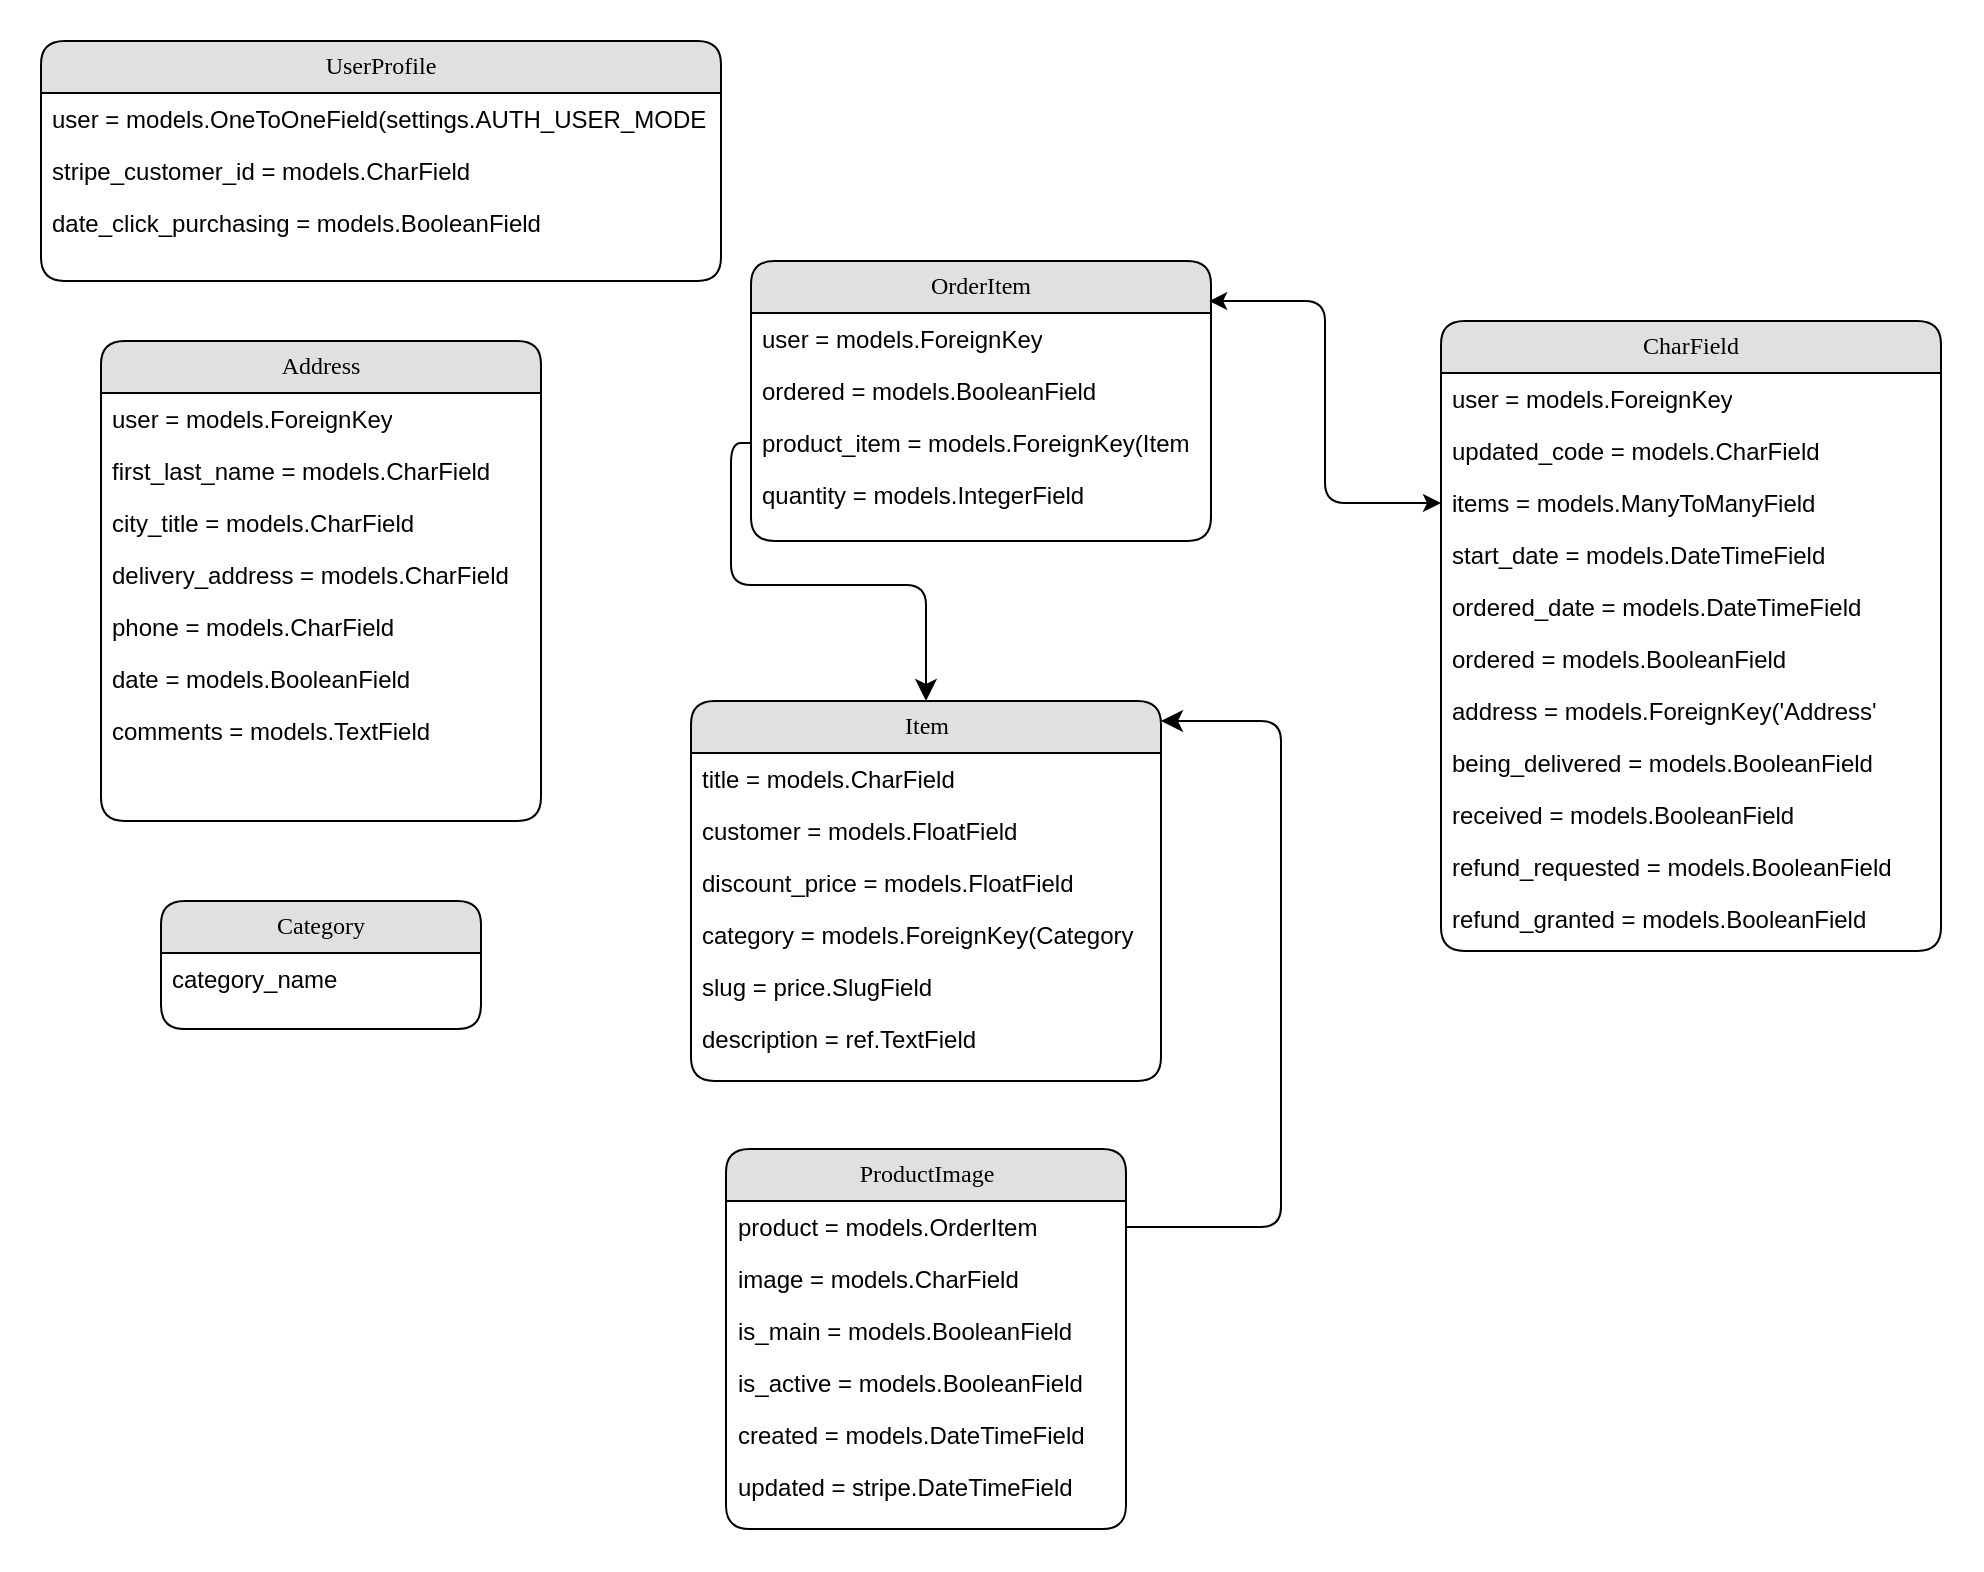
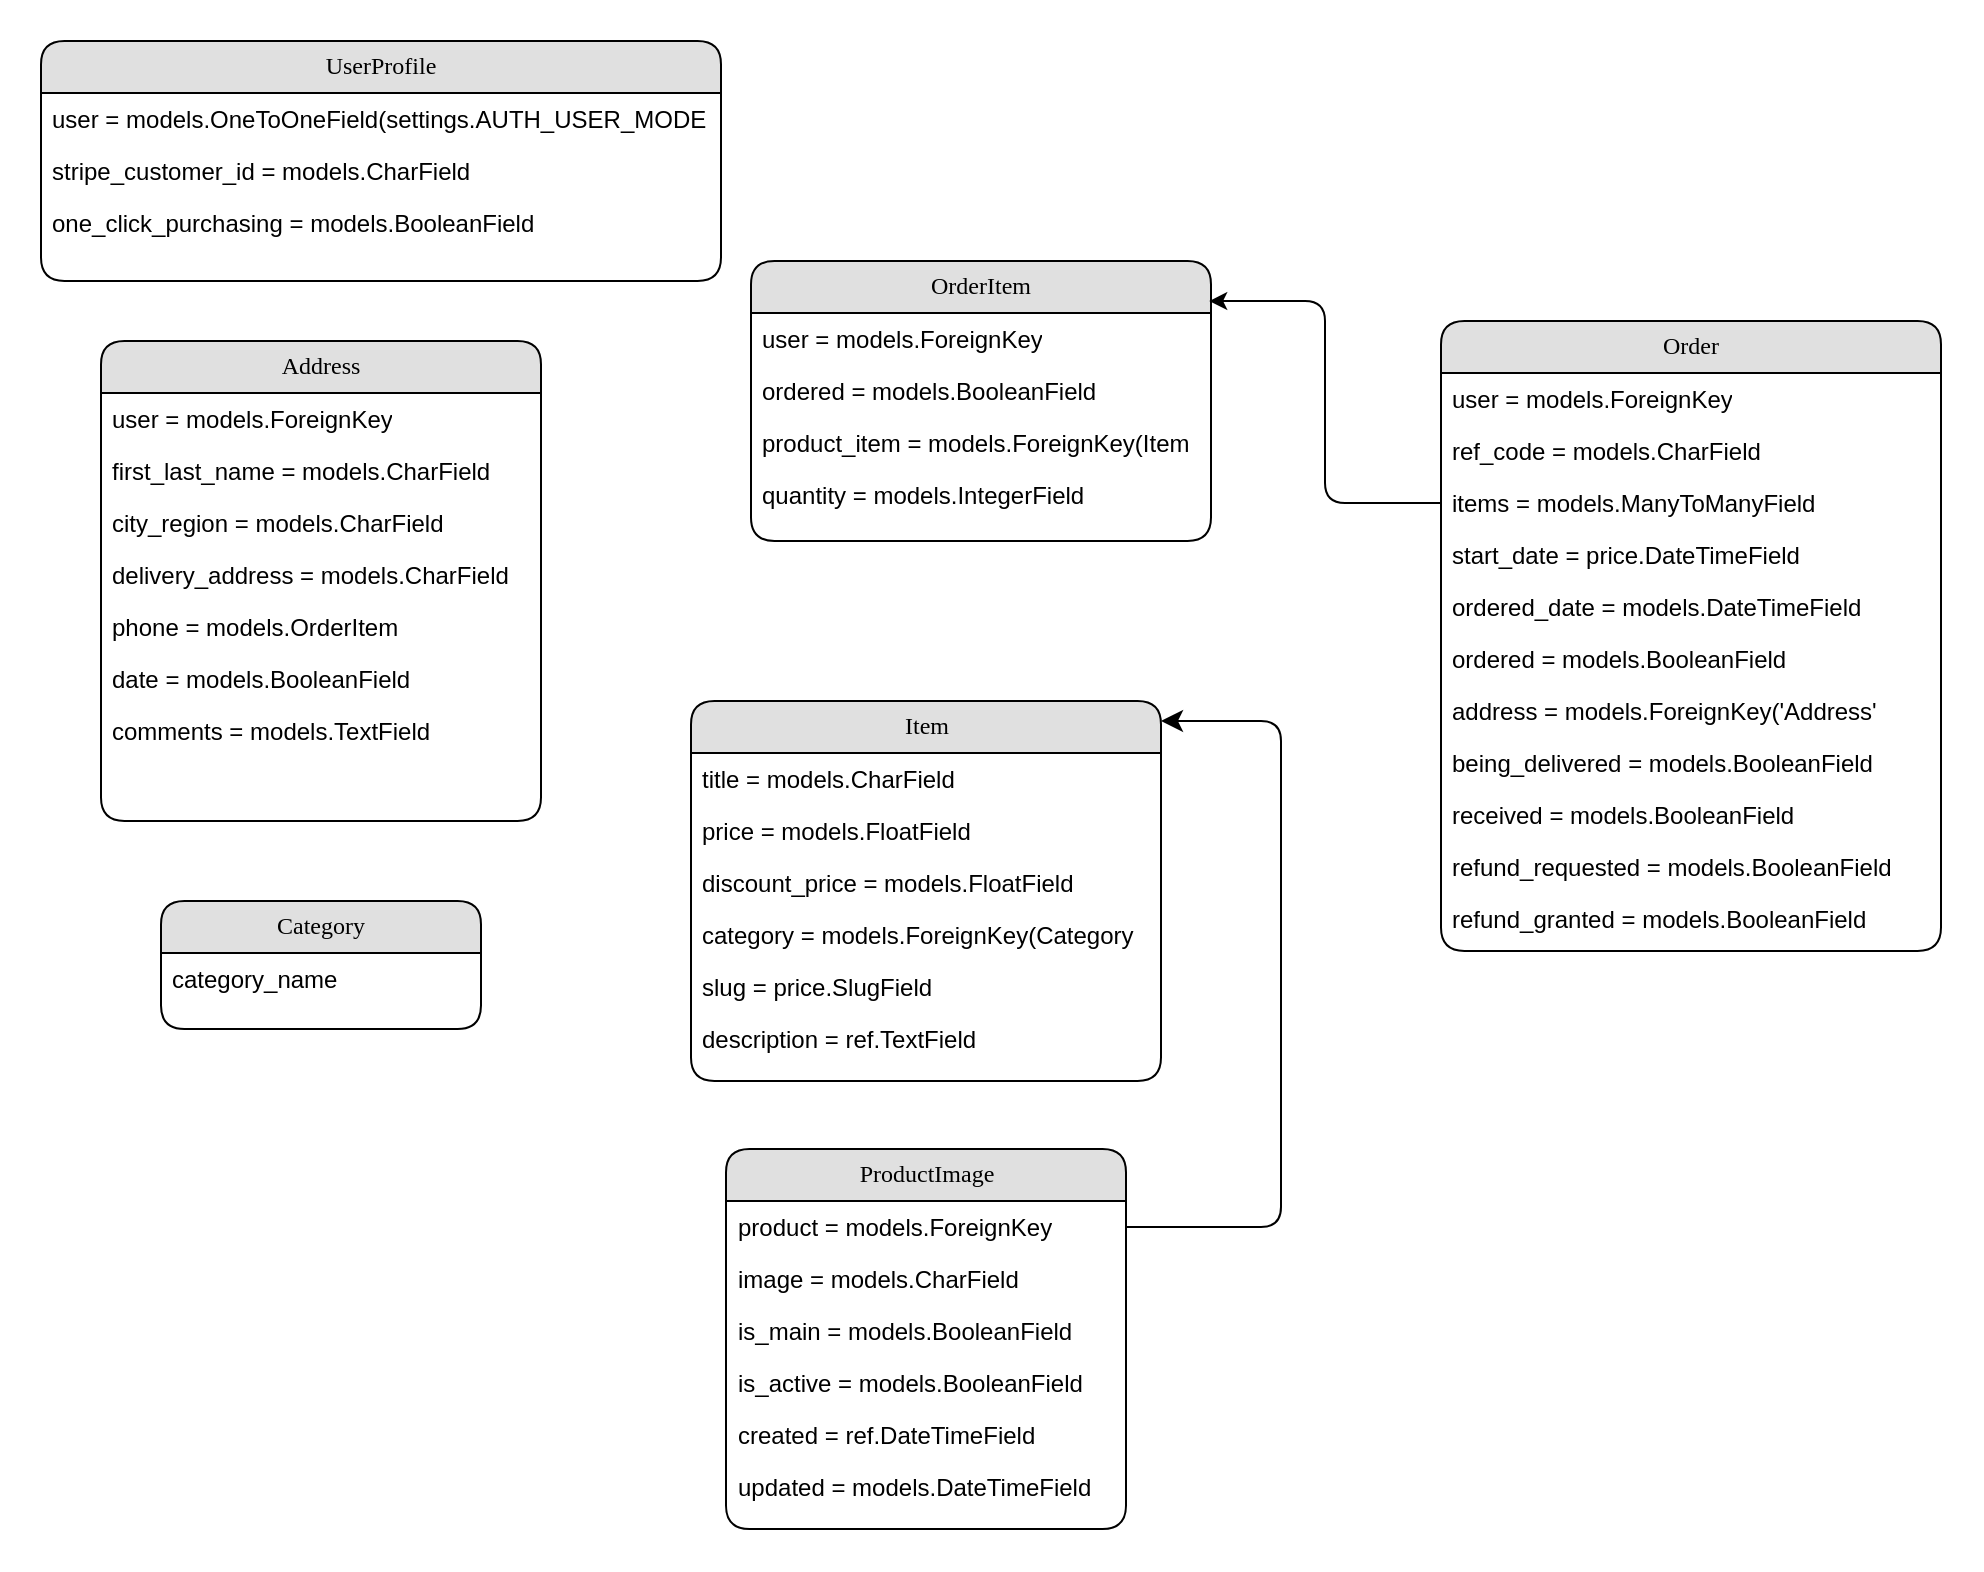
(311, 225) -> (304, 225)
(1692, 347) -> (1692, 347)
(1643, 453) -> (1616, 453)
(1426, 503) -> (1431, 503)
(280, 525) -> (290, 525)
(1653, 557) -> (1646, 557)
(803, 585) -> none
(256, 629) -> (262, 629)
(869, 833) -> (846, 833)
(901, 1229) -> (905, 1229)
(919, 1437) -> (902, 1437)
(919, 1489) -> (919, 1489)
